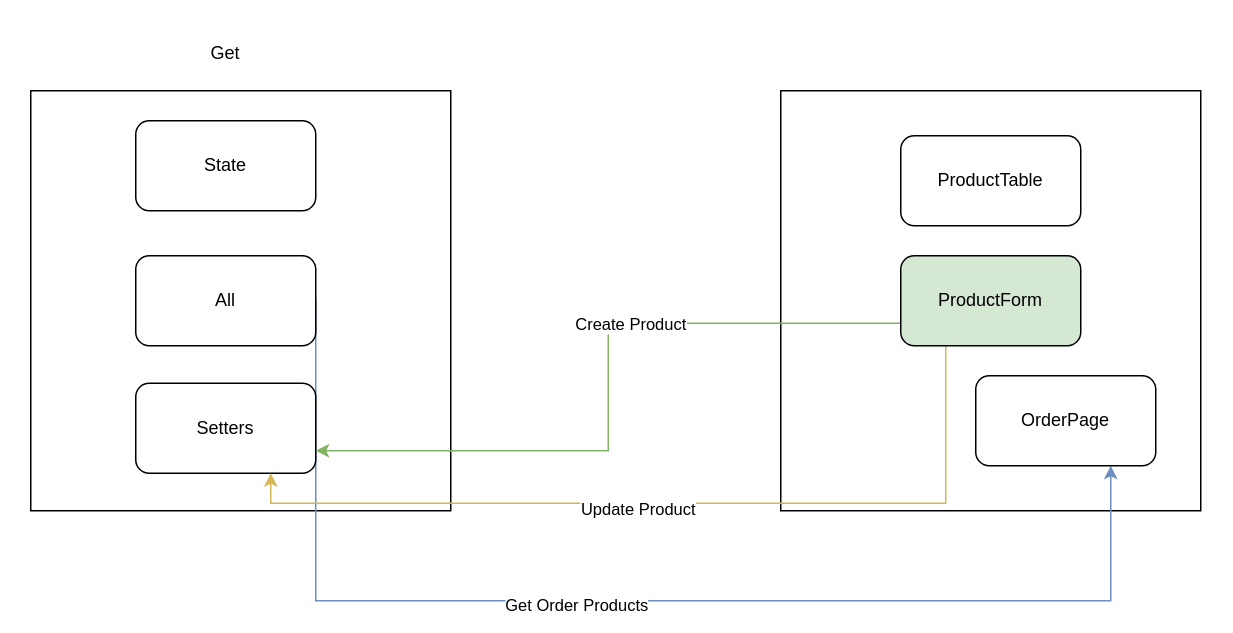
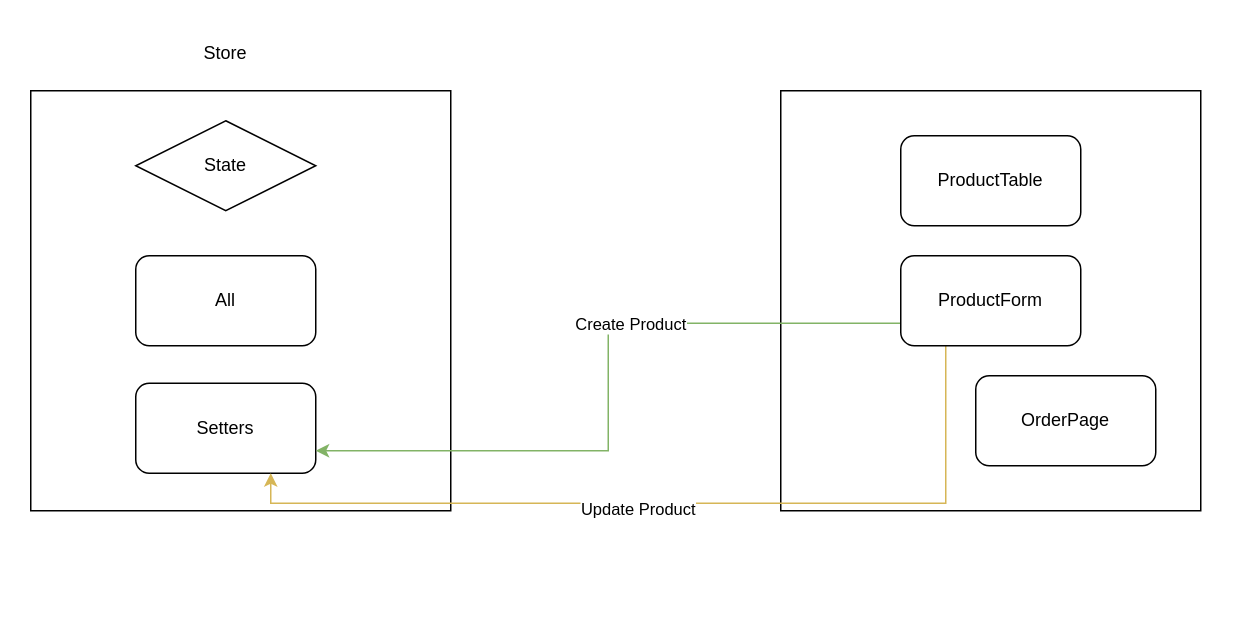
(226, 53) -> (226, 53)
(226, 166) -> (226, 166)
(991, 301) -> (991, 301)
(707, 601) -> none
